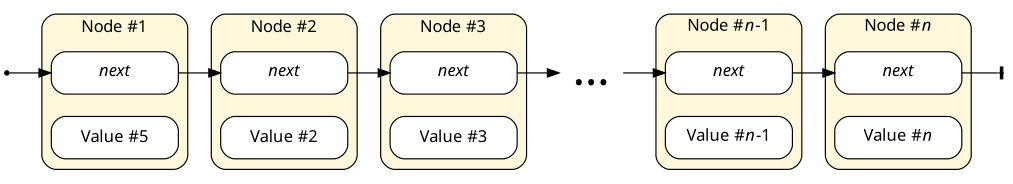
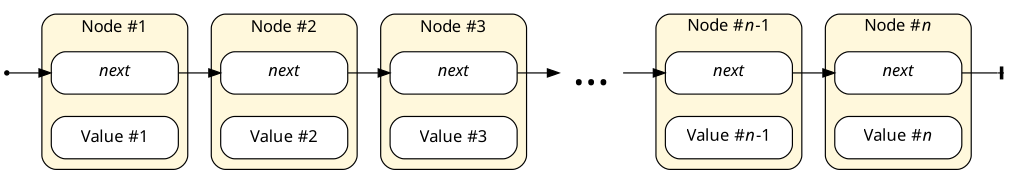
(115, 138) -> (115, 138)
